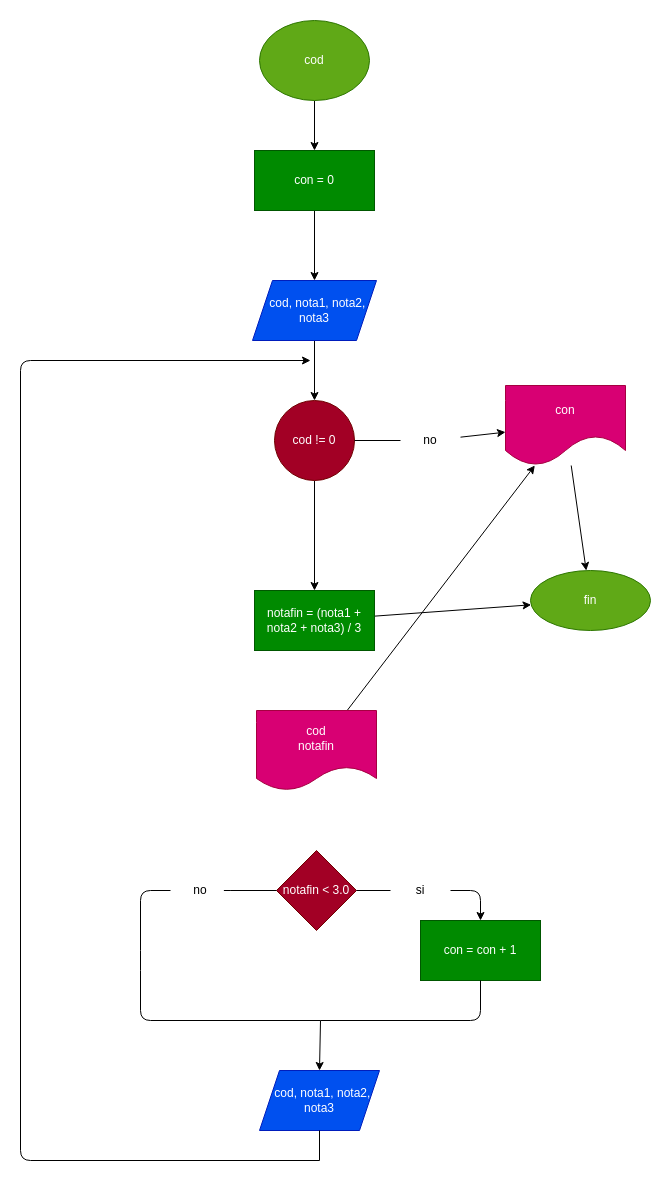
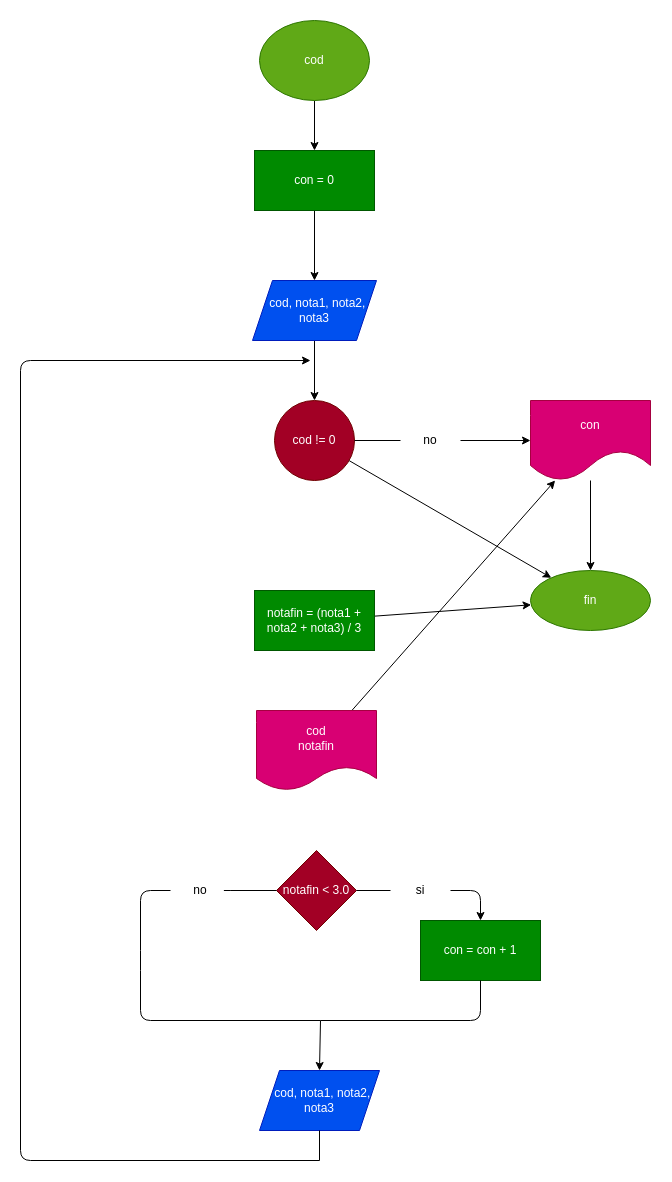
(566, 426) -> (591, 441)
(315, 532) -> (447, 517)
